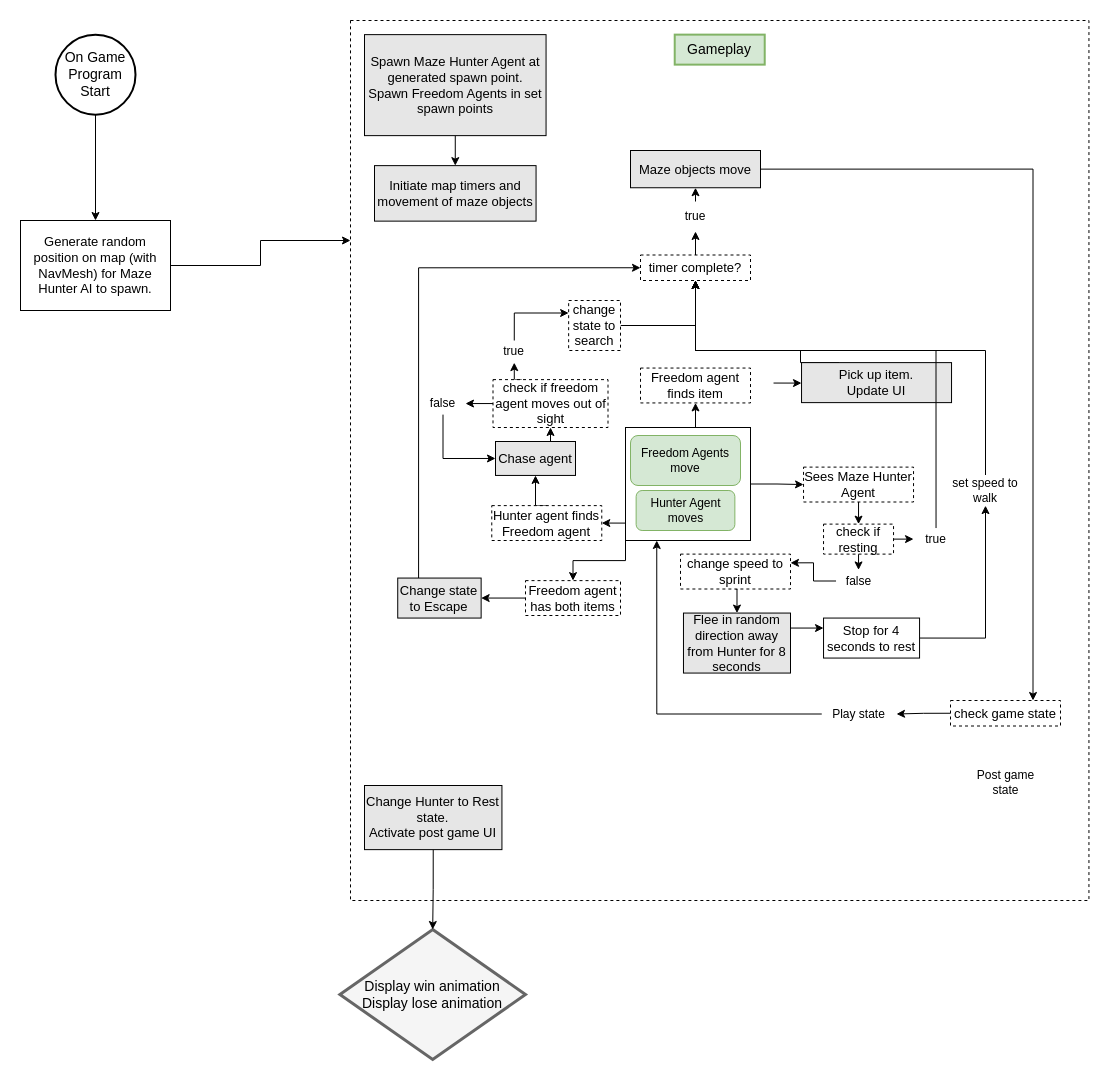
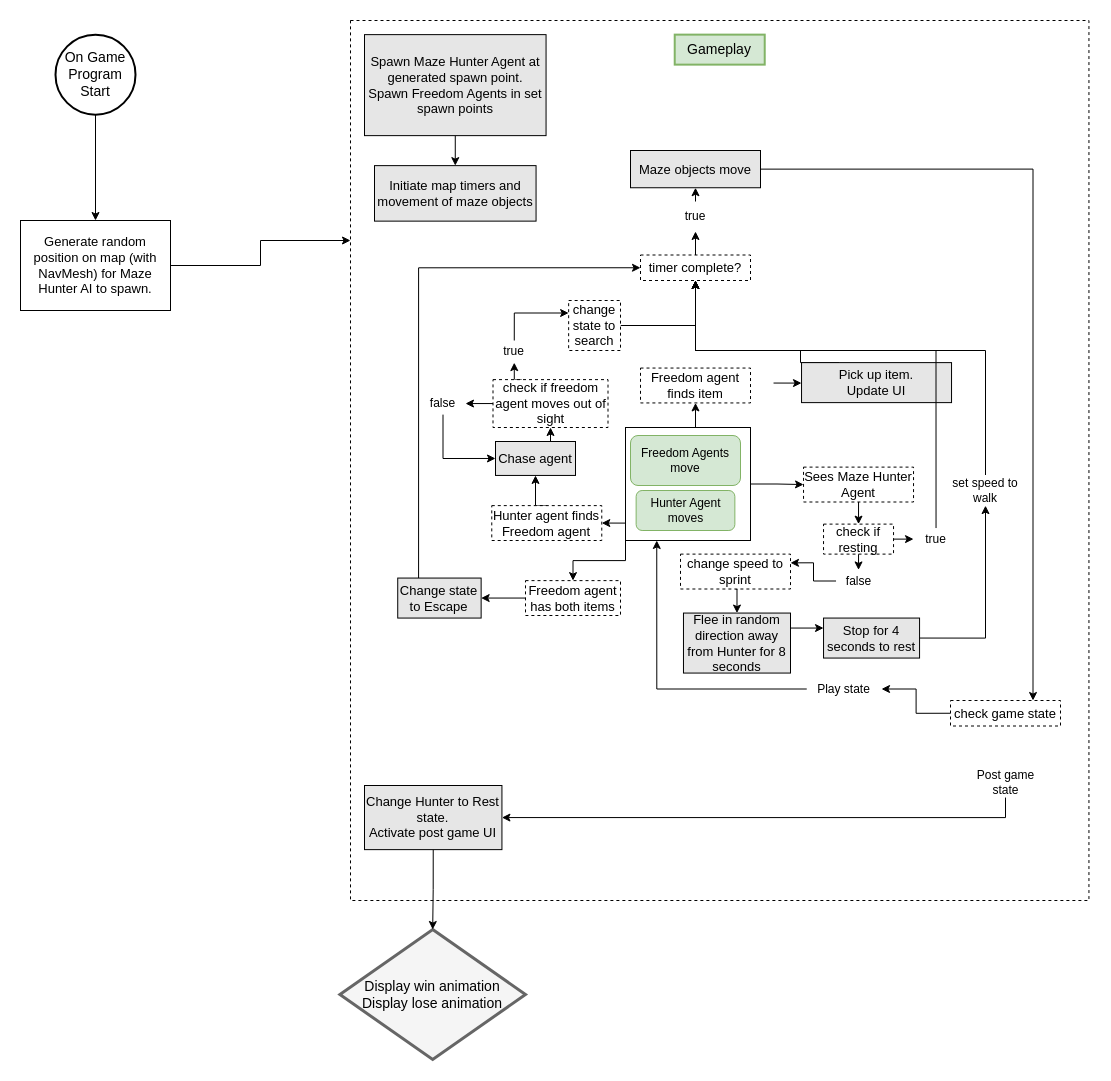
(872, 638) -> (872, 638)
(859, 714) -> (844, 689)
none -> (767, 818)
